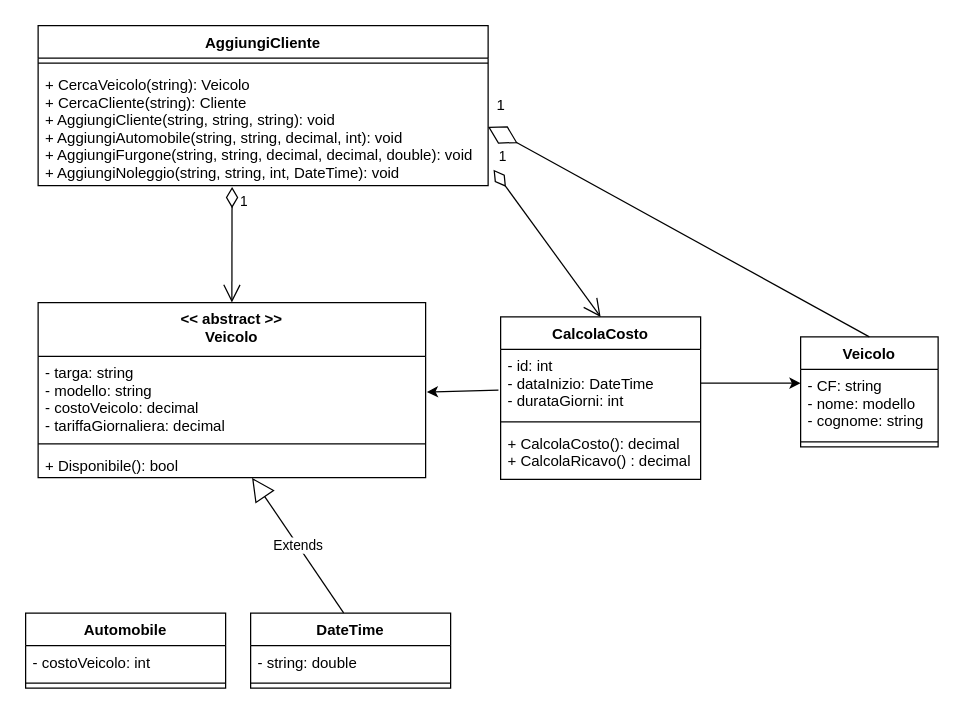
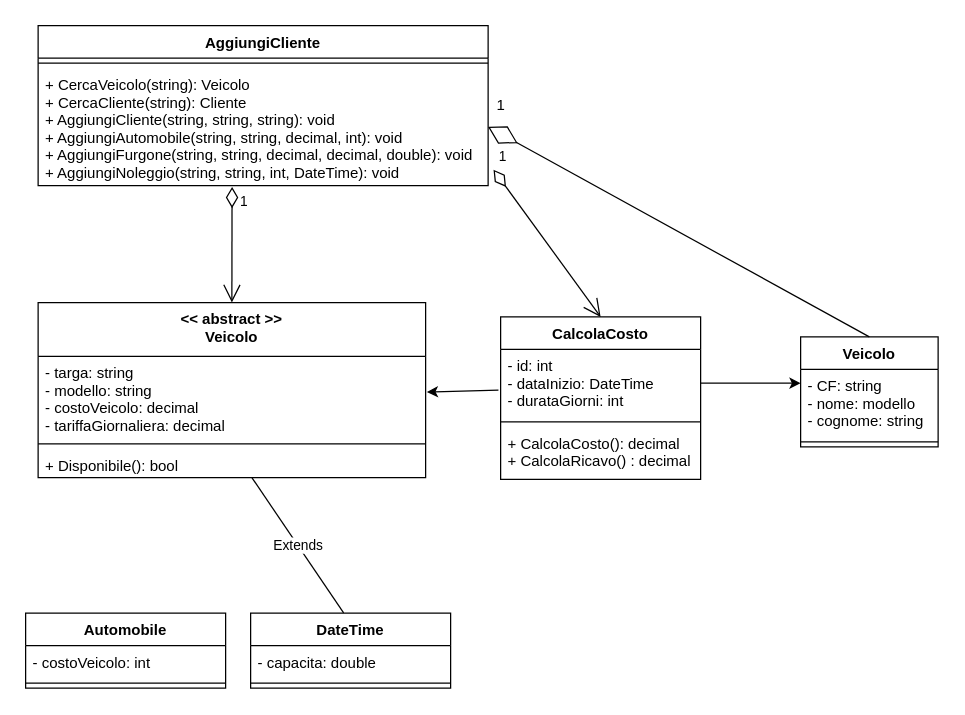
(265, 497) -> (259, 489)
(315, 663) -> (323, 663)
